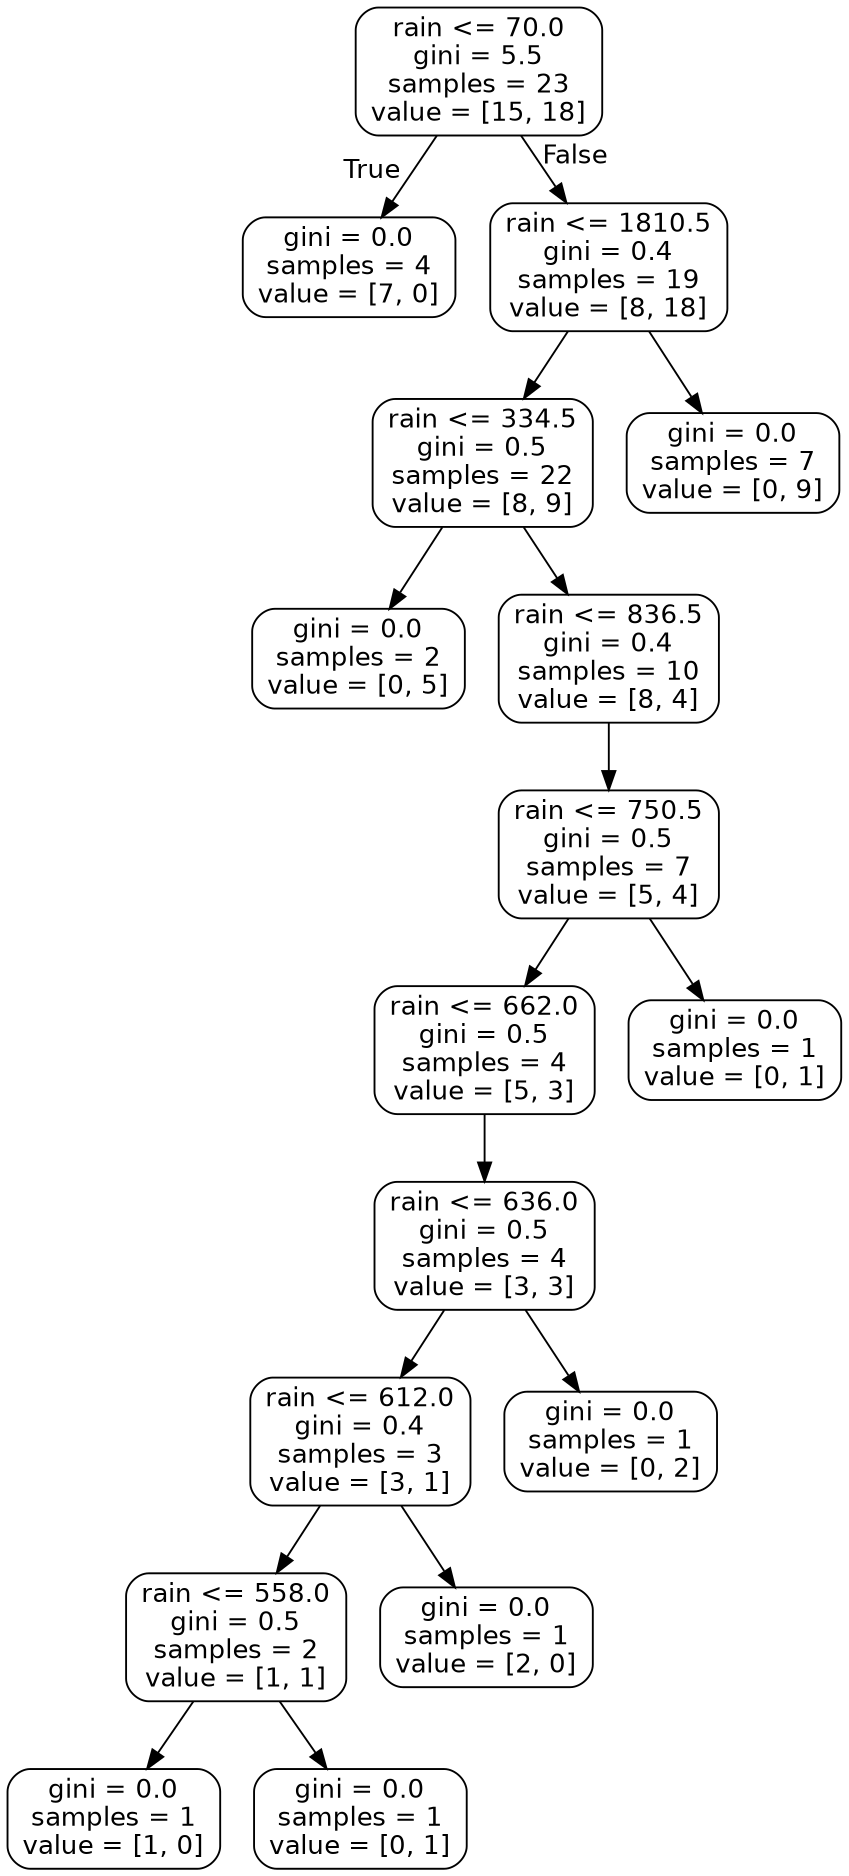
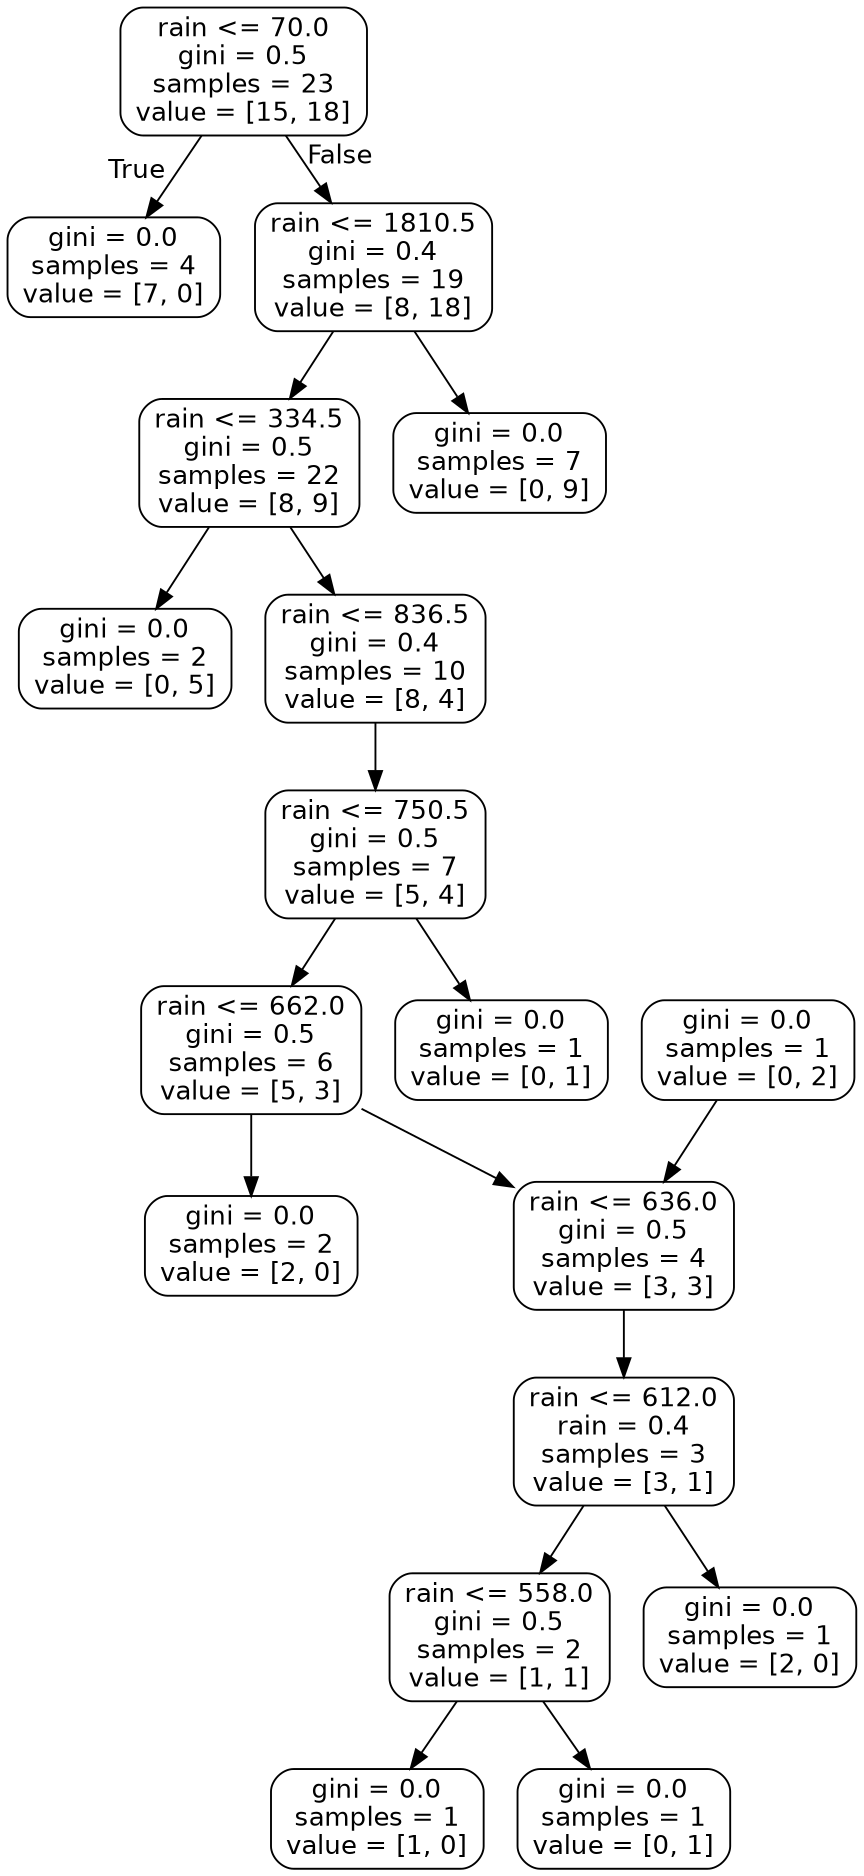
(479, 72) -> (244, 72)
(485, 1050) -> (251, 1050)
none -> (251, 1246)
(547, 1343) -> (696, 1133)
(360, 1442) -> (624, 1442)
